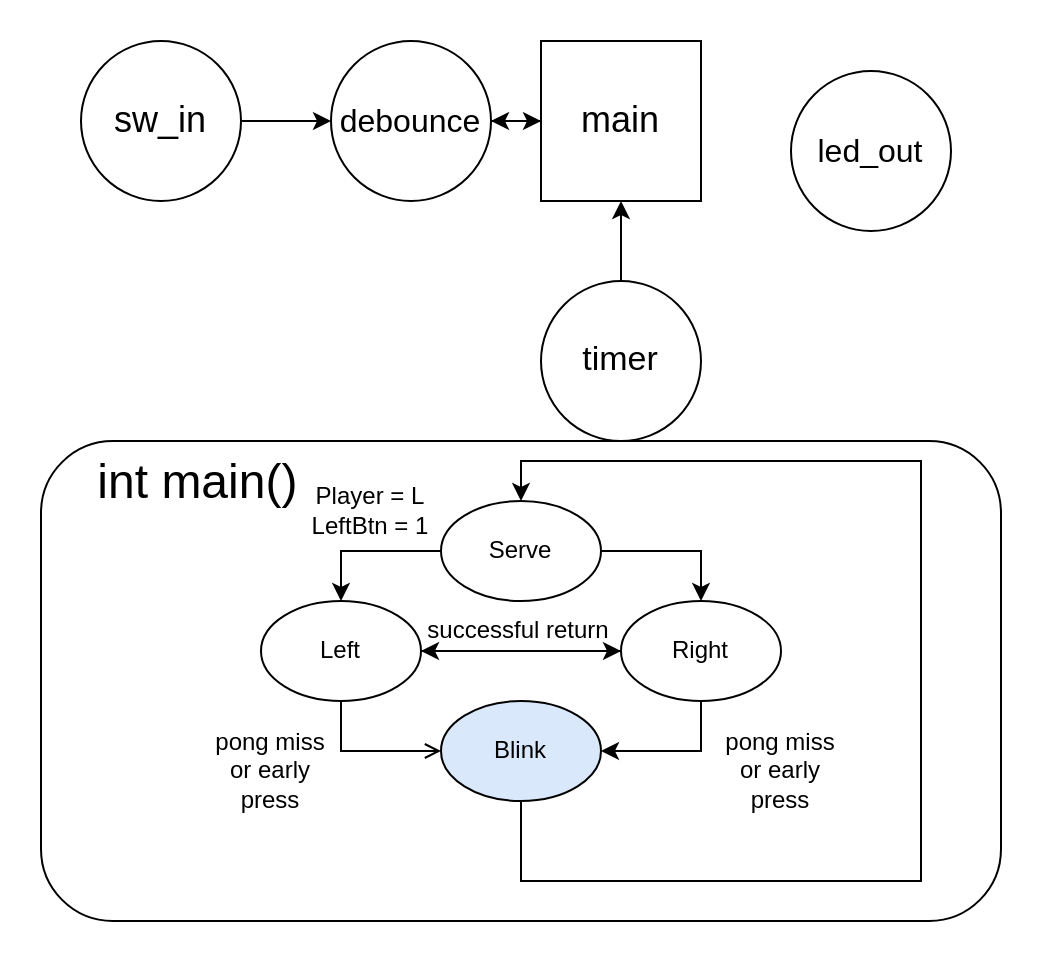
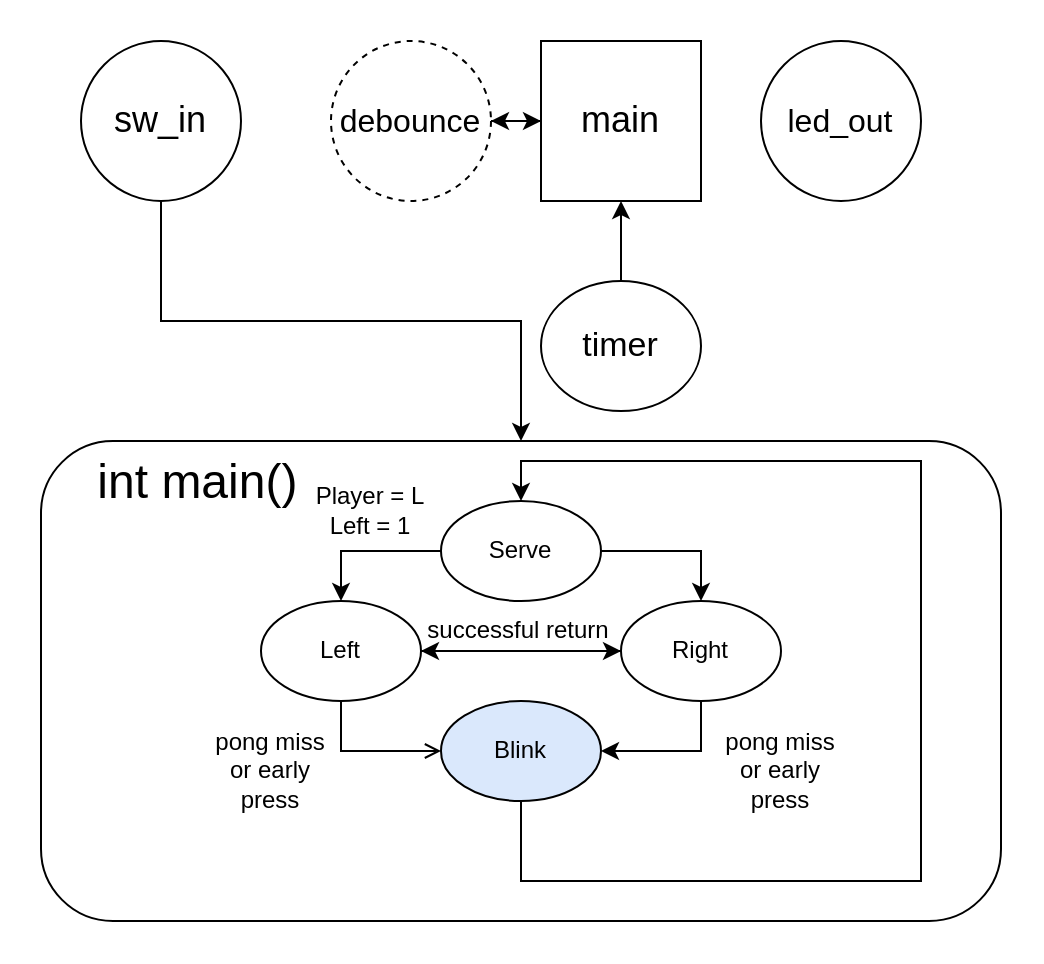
(279, 121) -> (334, 321)
(411, 121) -> (411, 121)
(871, 151) -> (841, 121)
(621, 361) -> (621, 346)
(371, 511) -> (371, 511)
